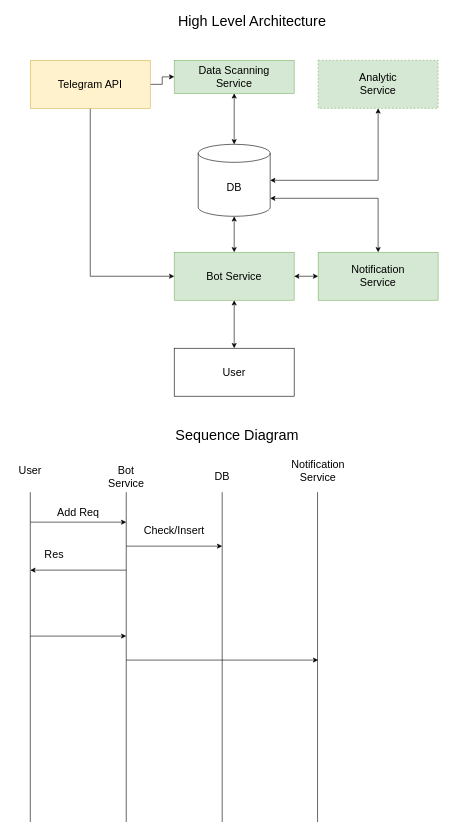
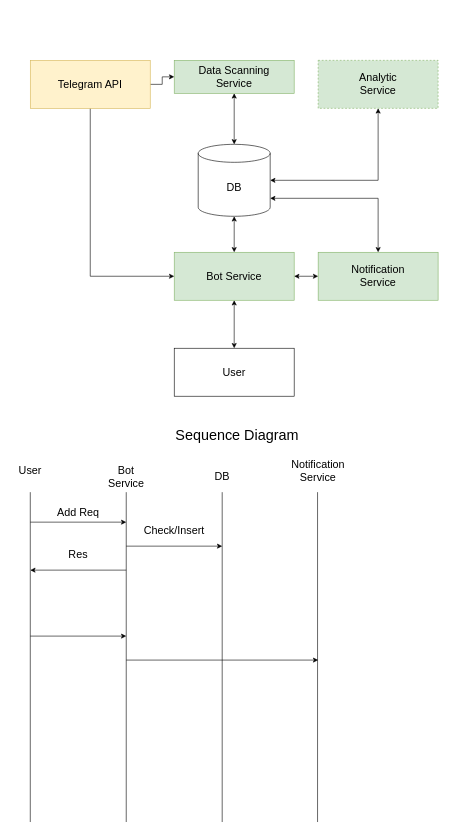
(252, 21) -> none
(54, 555) -> (78, 555)
